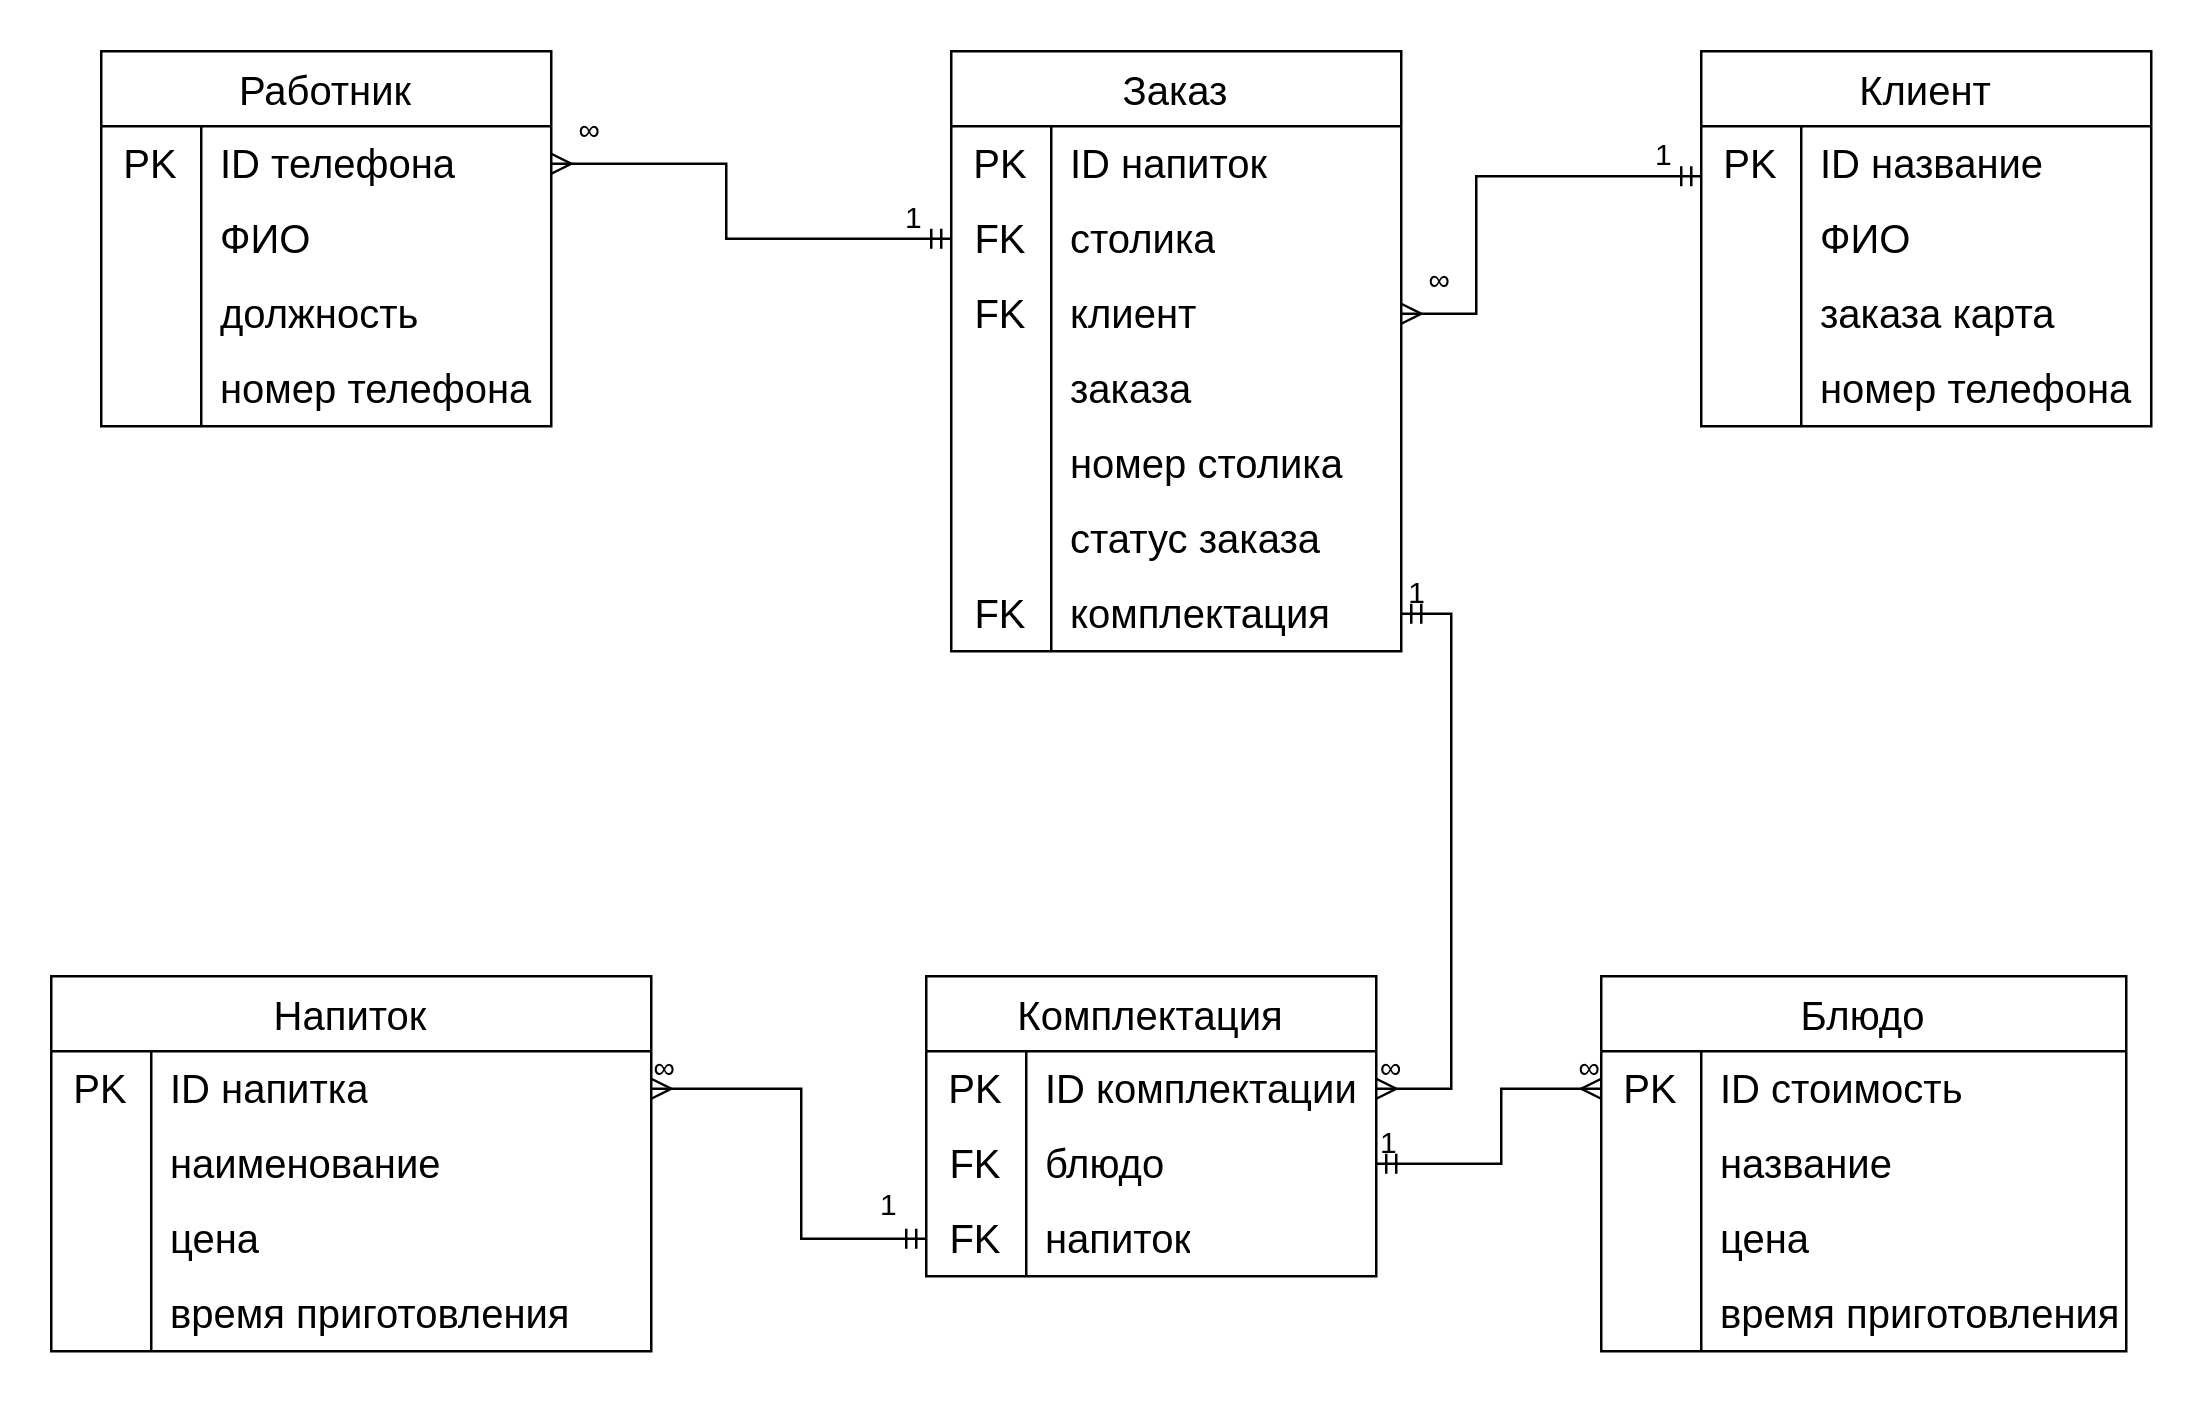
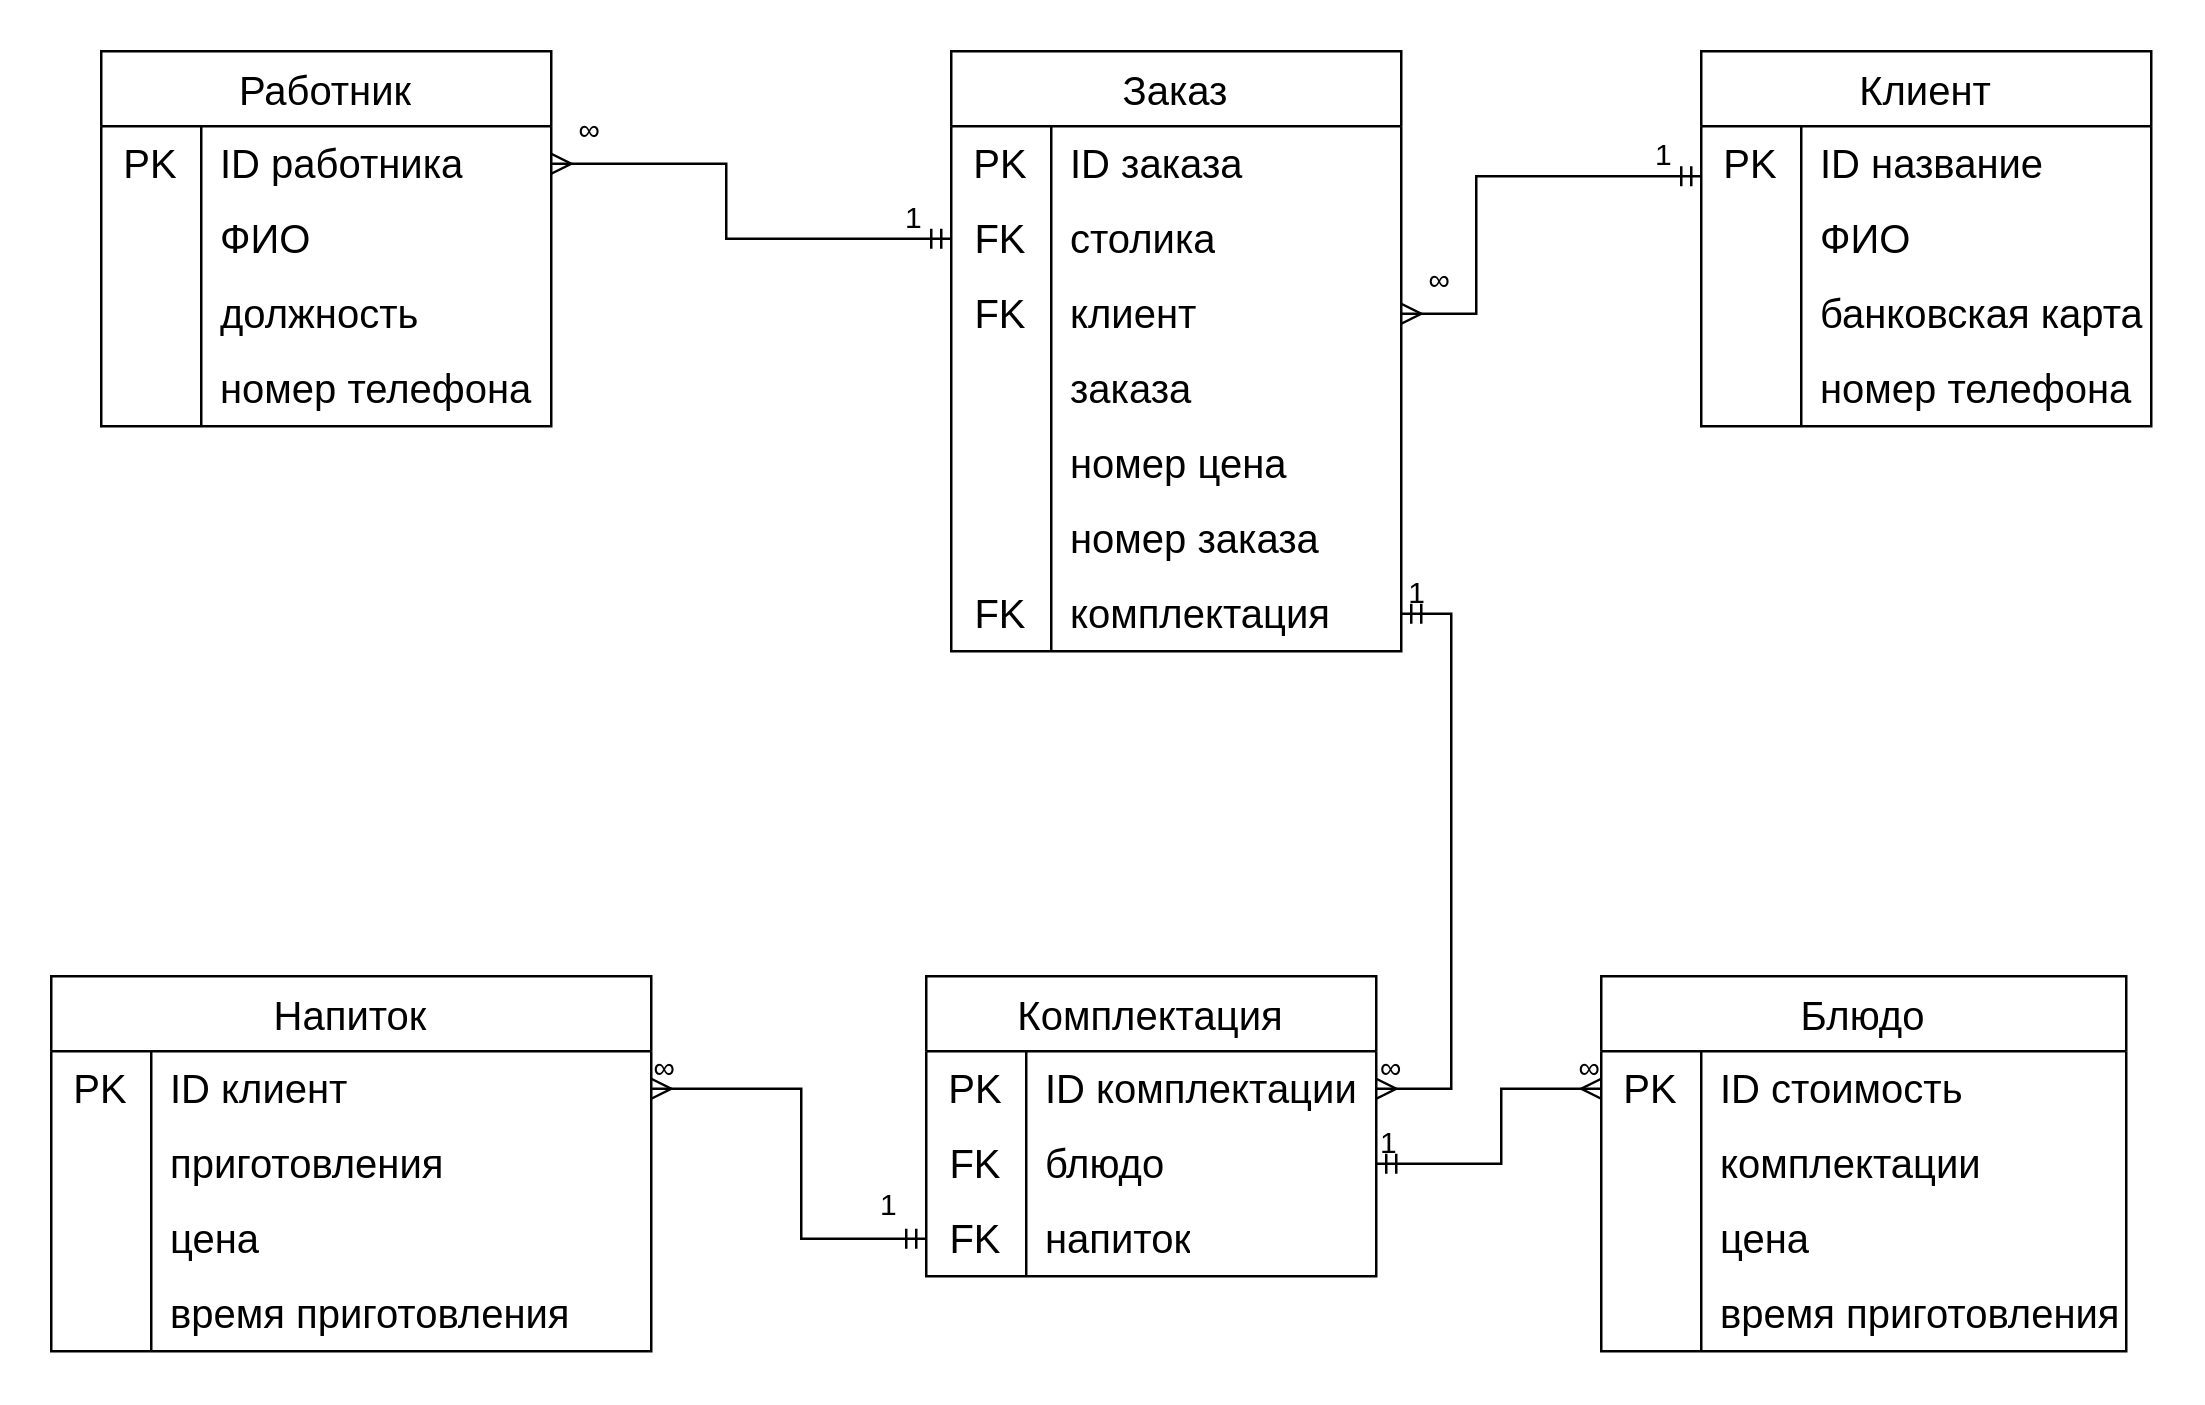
(339, 164) -> (350, 164)
(1178, 164) -> (1167, 164)
(1950, 314) -> (1986, 314)
(1212, 464) -> (1178, 464)
(1212, 539) -> (1200, 539)
(278, 1089) -> (267, 1089)
(306, 1164) -> (317, 1164)
(1811, 1164) -> (1856, 1164)
